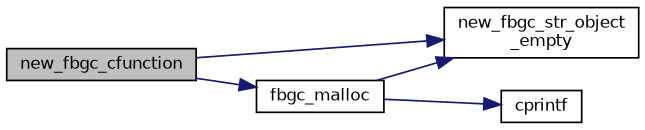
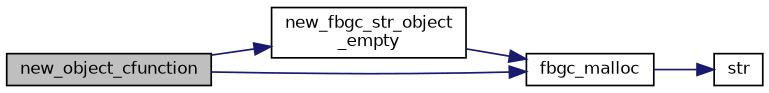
(101, 65) -> (109, 70)
(407, 72) -> (488, 53)
(541, 106) -> (738, 70)
